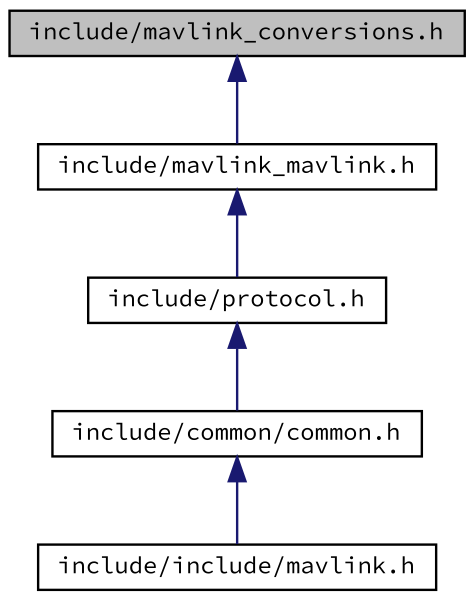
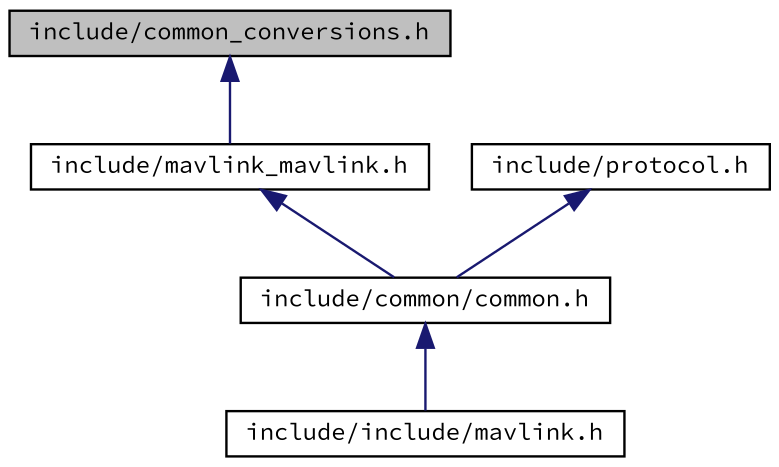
(237, 33) -> (230, 33)
(237, 246) -> (338, 240)
